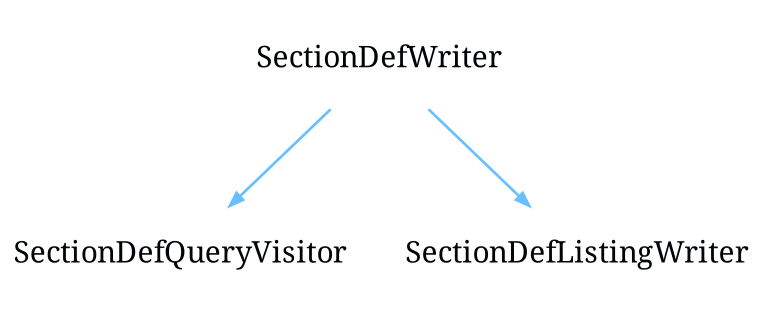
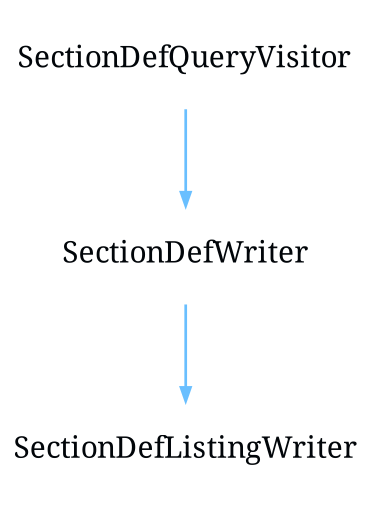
(285, 153) -> (186, 151)
